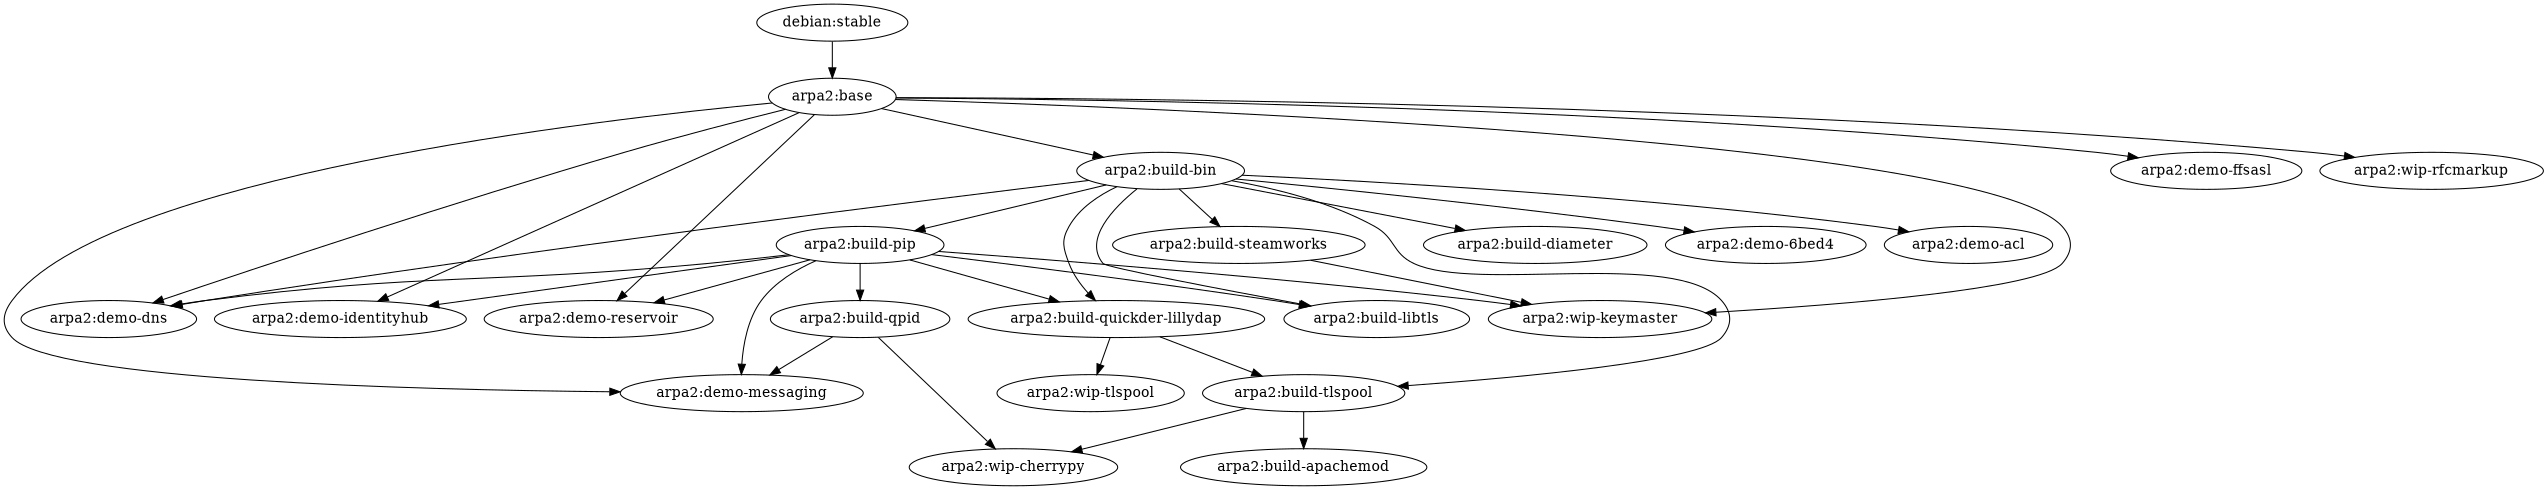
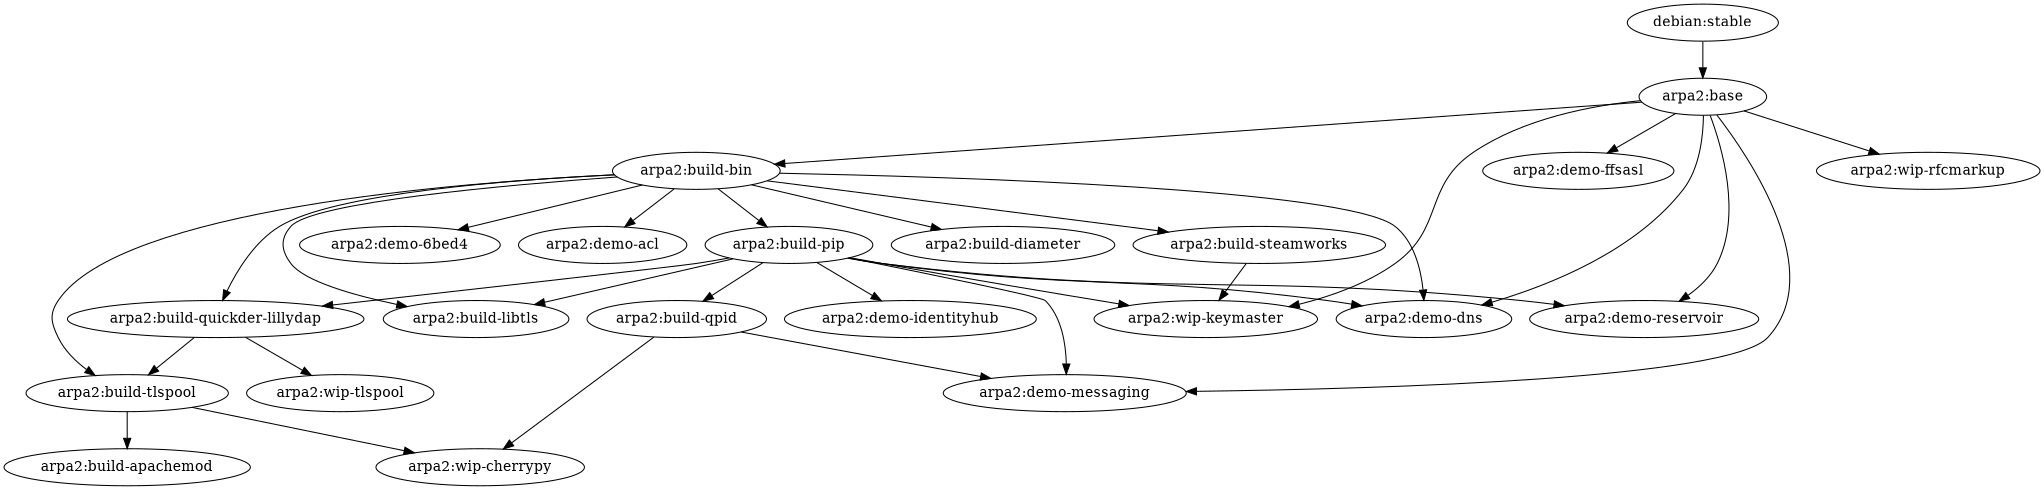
(593, 205) -> none
